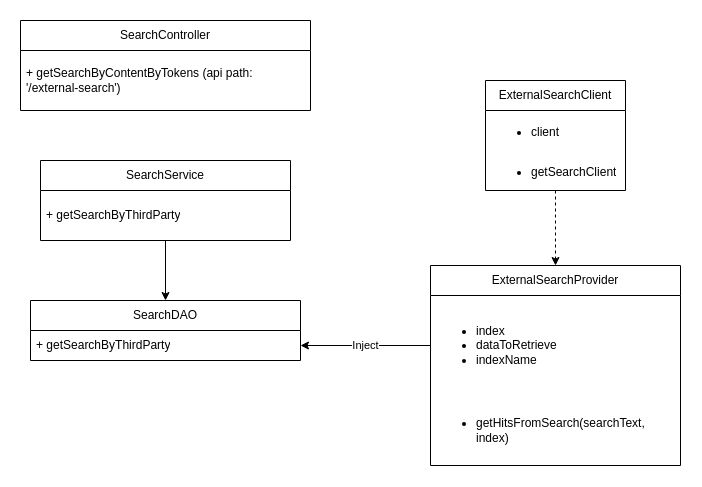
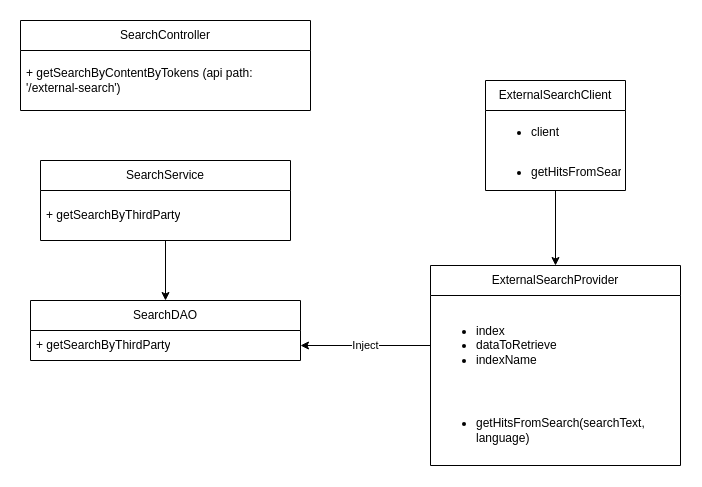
(539, 171) -> (547, 171)
(556, 225) -> (556, 225)
(551, 431) -> (557, 431)
